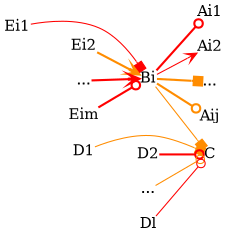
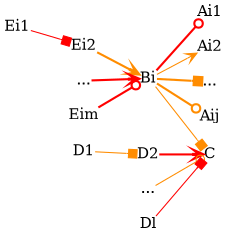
(90, 25) -> (45, 35)
(172, 66) -> (172, 66)
(145, 136) -> (111, 153)
(177, 154) -> (177, 154)
(177, 191) -> (177, 191)
